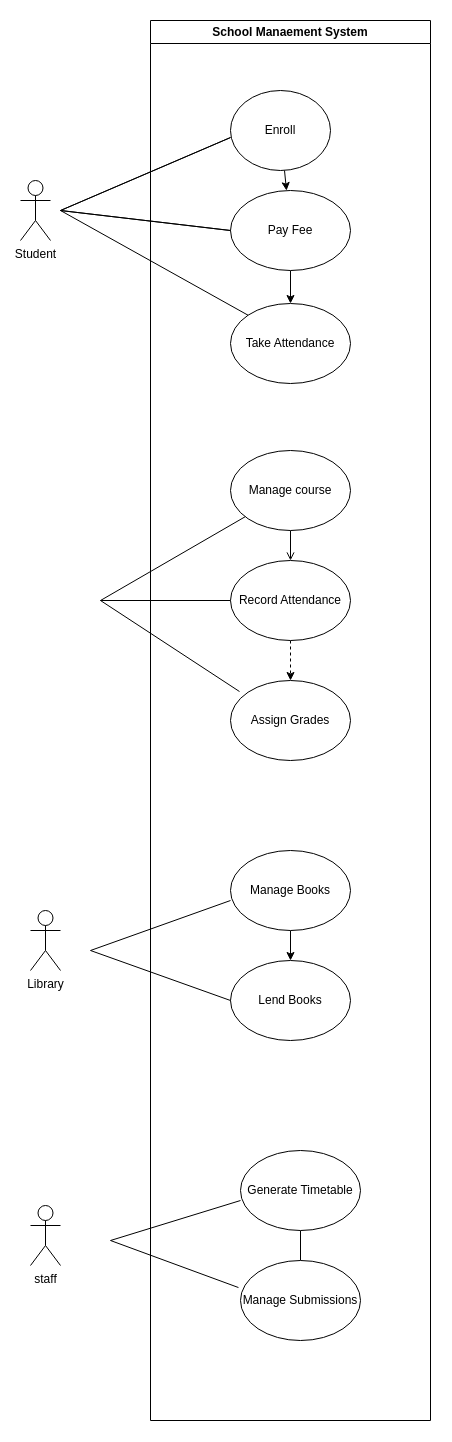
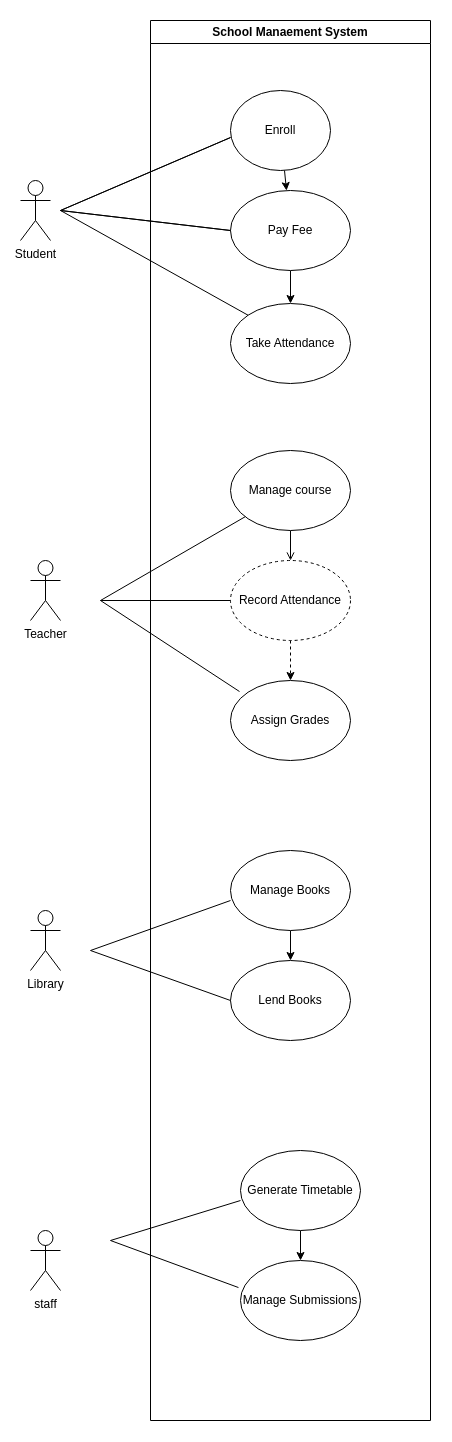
none -> (46, 591)
(291, 601) -> (291, 601)
(46, 1236) -> (46, 1261)
(301, 1255) -> (301, 1252)
